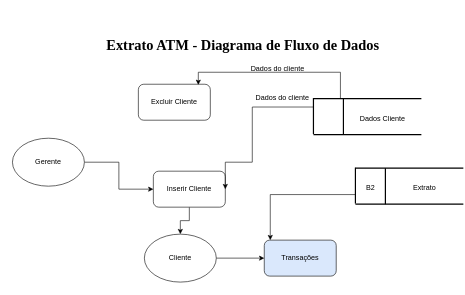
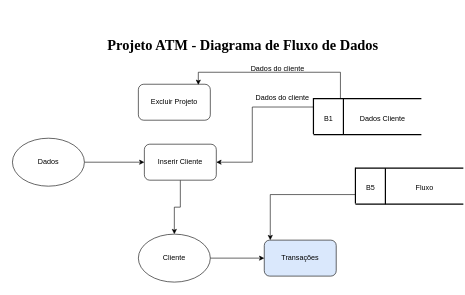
(243, 36) -> (243, 36)
(174, 102) -> (174, 102)
none -> (329, 119)
(48, 162) -> (48, 162)
(371, 188) -> (371, 188)
(425, 188) -> (425, 188)
(189, 189) -> (180, 162)
(180, 258) -> (174, 258)
